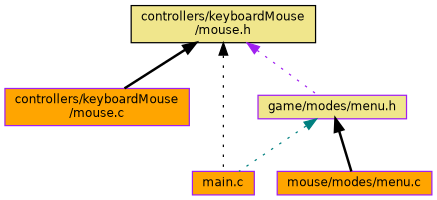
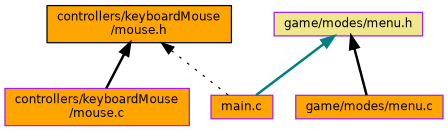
(223, 24) -> (139, 24)
(288, 73) -> none
(272, 149) -> (290, 69)
(355, 183) -> (369, 107)
